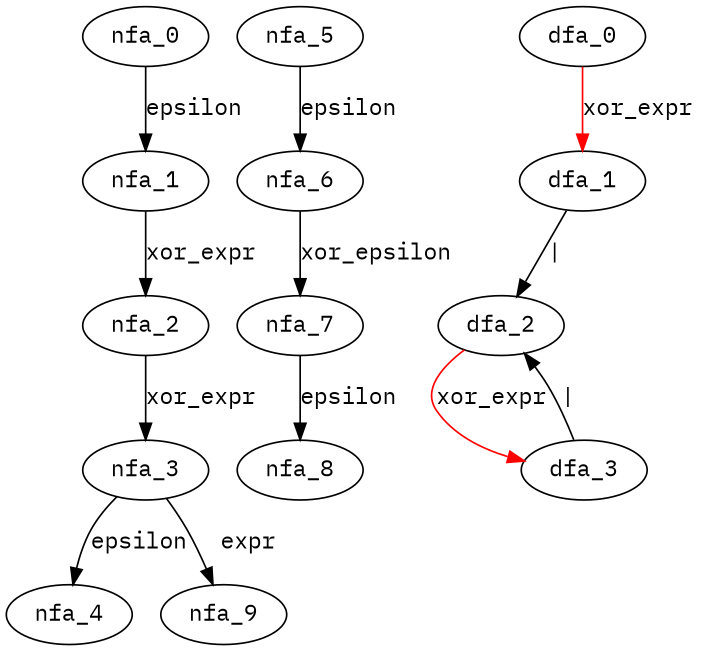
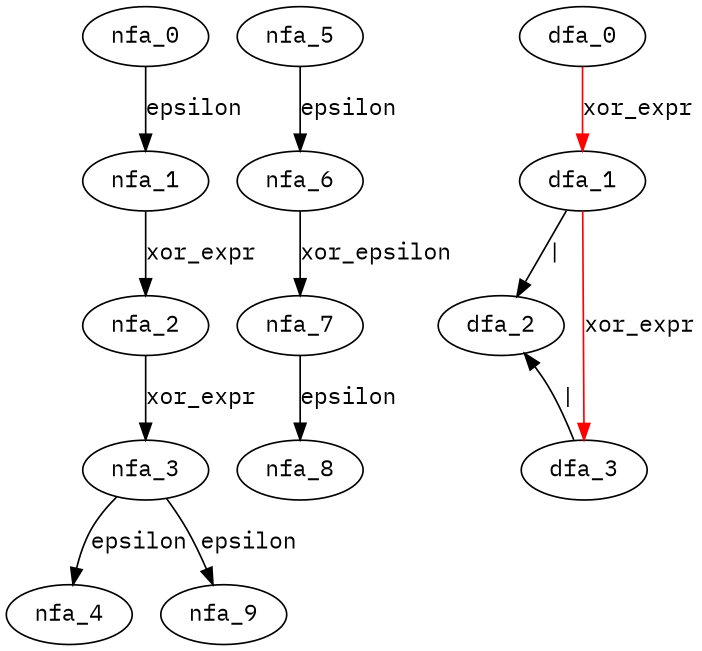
(440, 415) -> (583, 317)
(249, 542) -> (249, 542)
